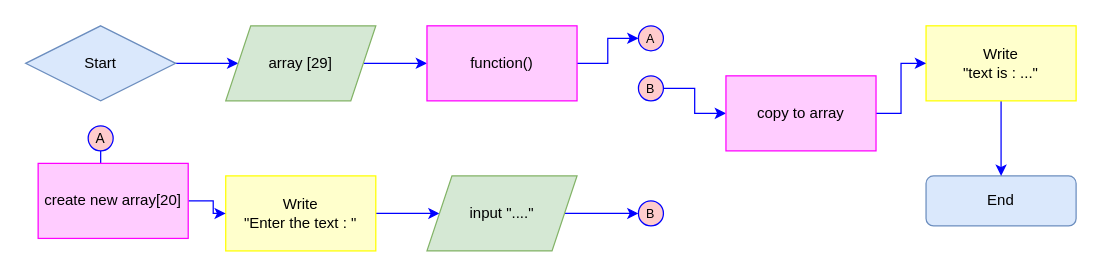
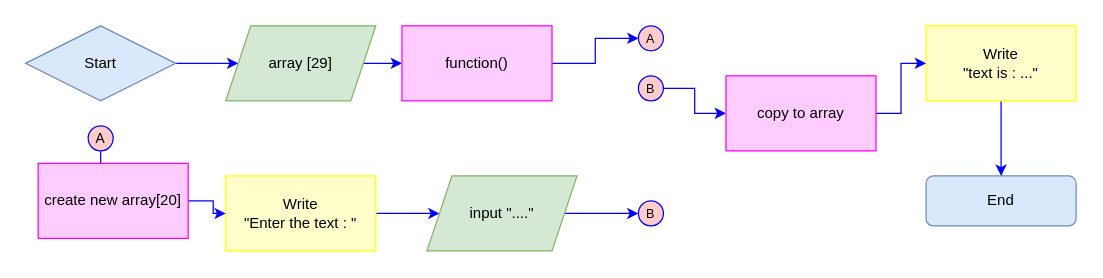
(502, 63) -> (477, 63)
